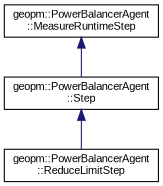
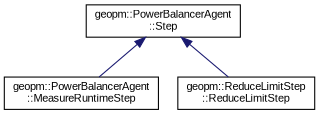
(81, 63) -> (118, 61)
(81, 165) -> (246, 93)
